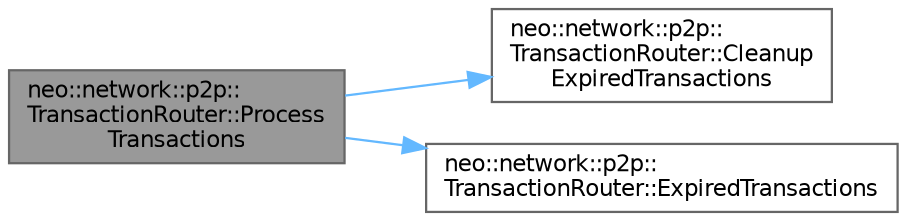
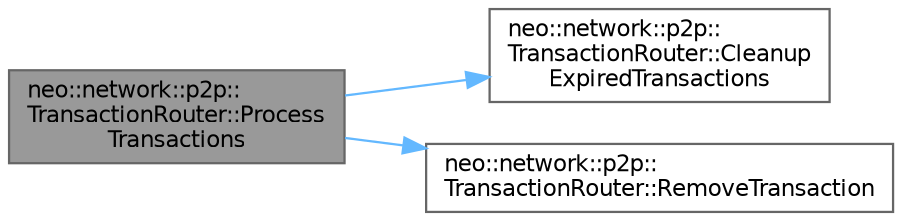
(662, 178) -> (660, 178)
